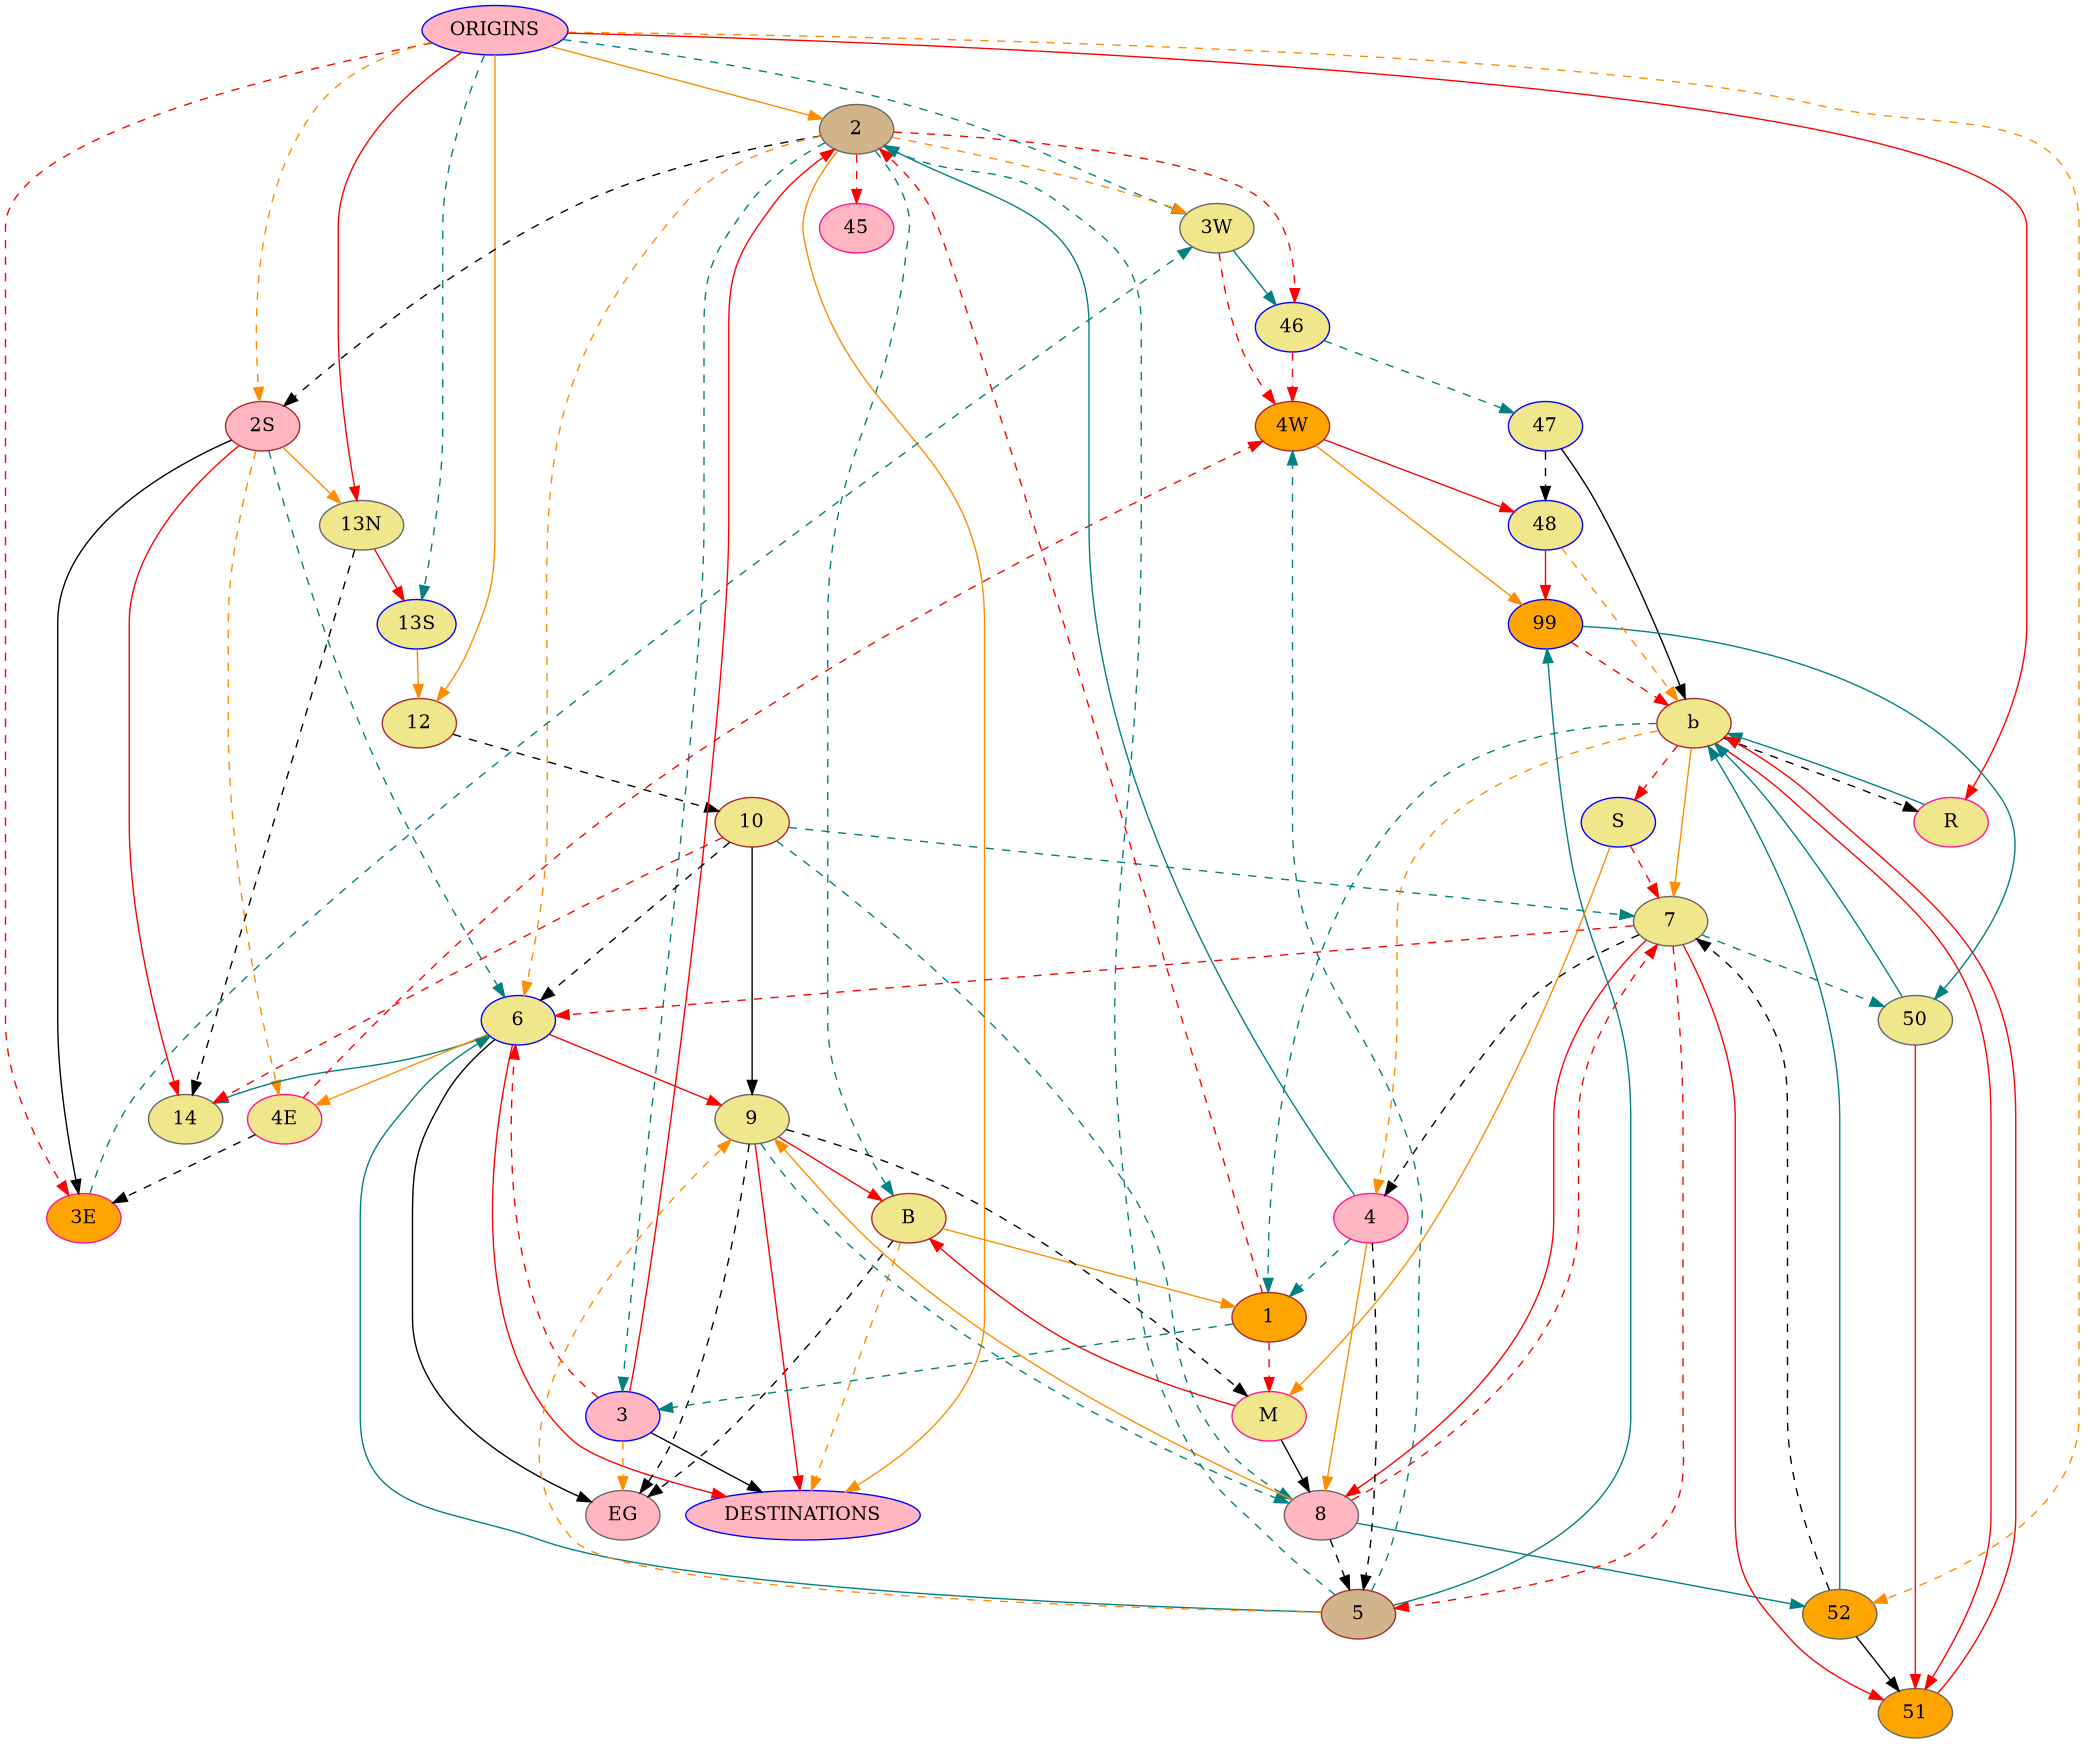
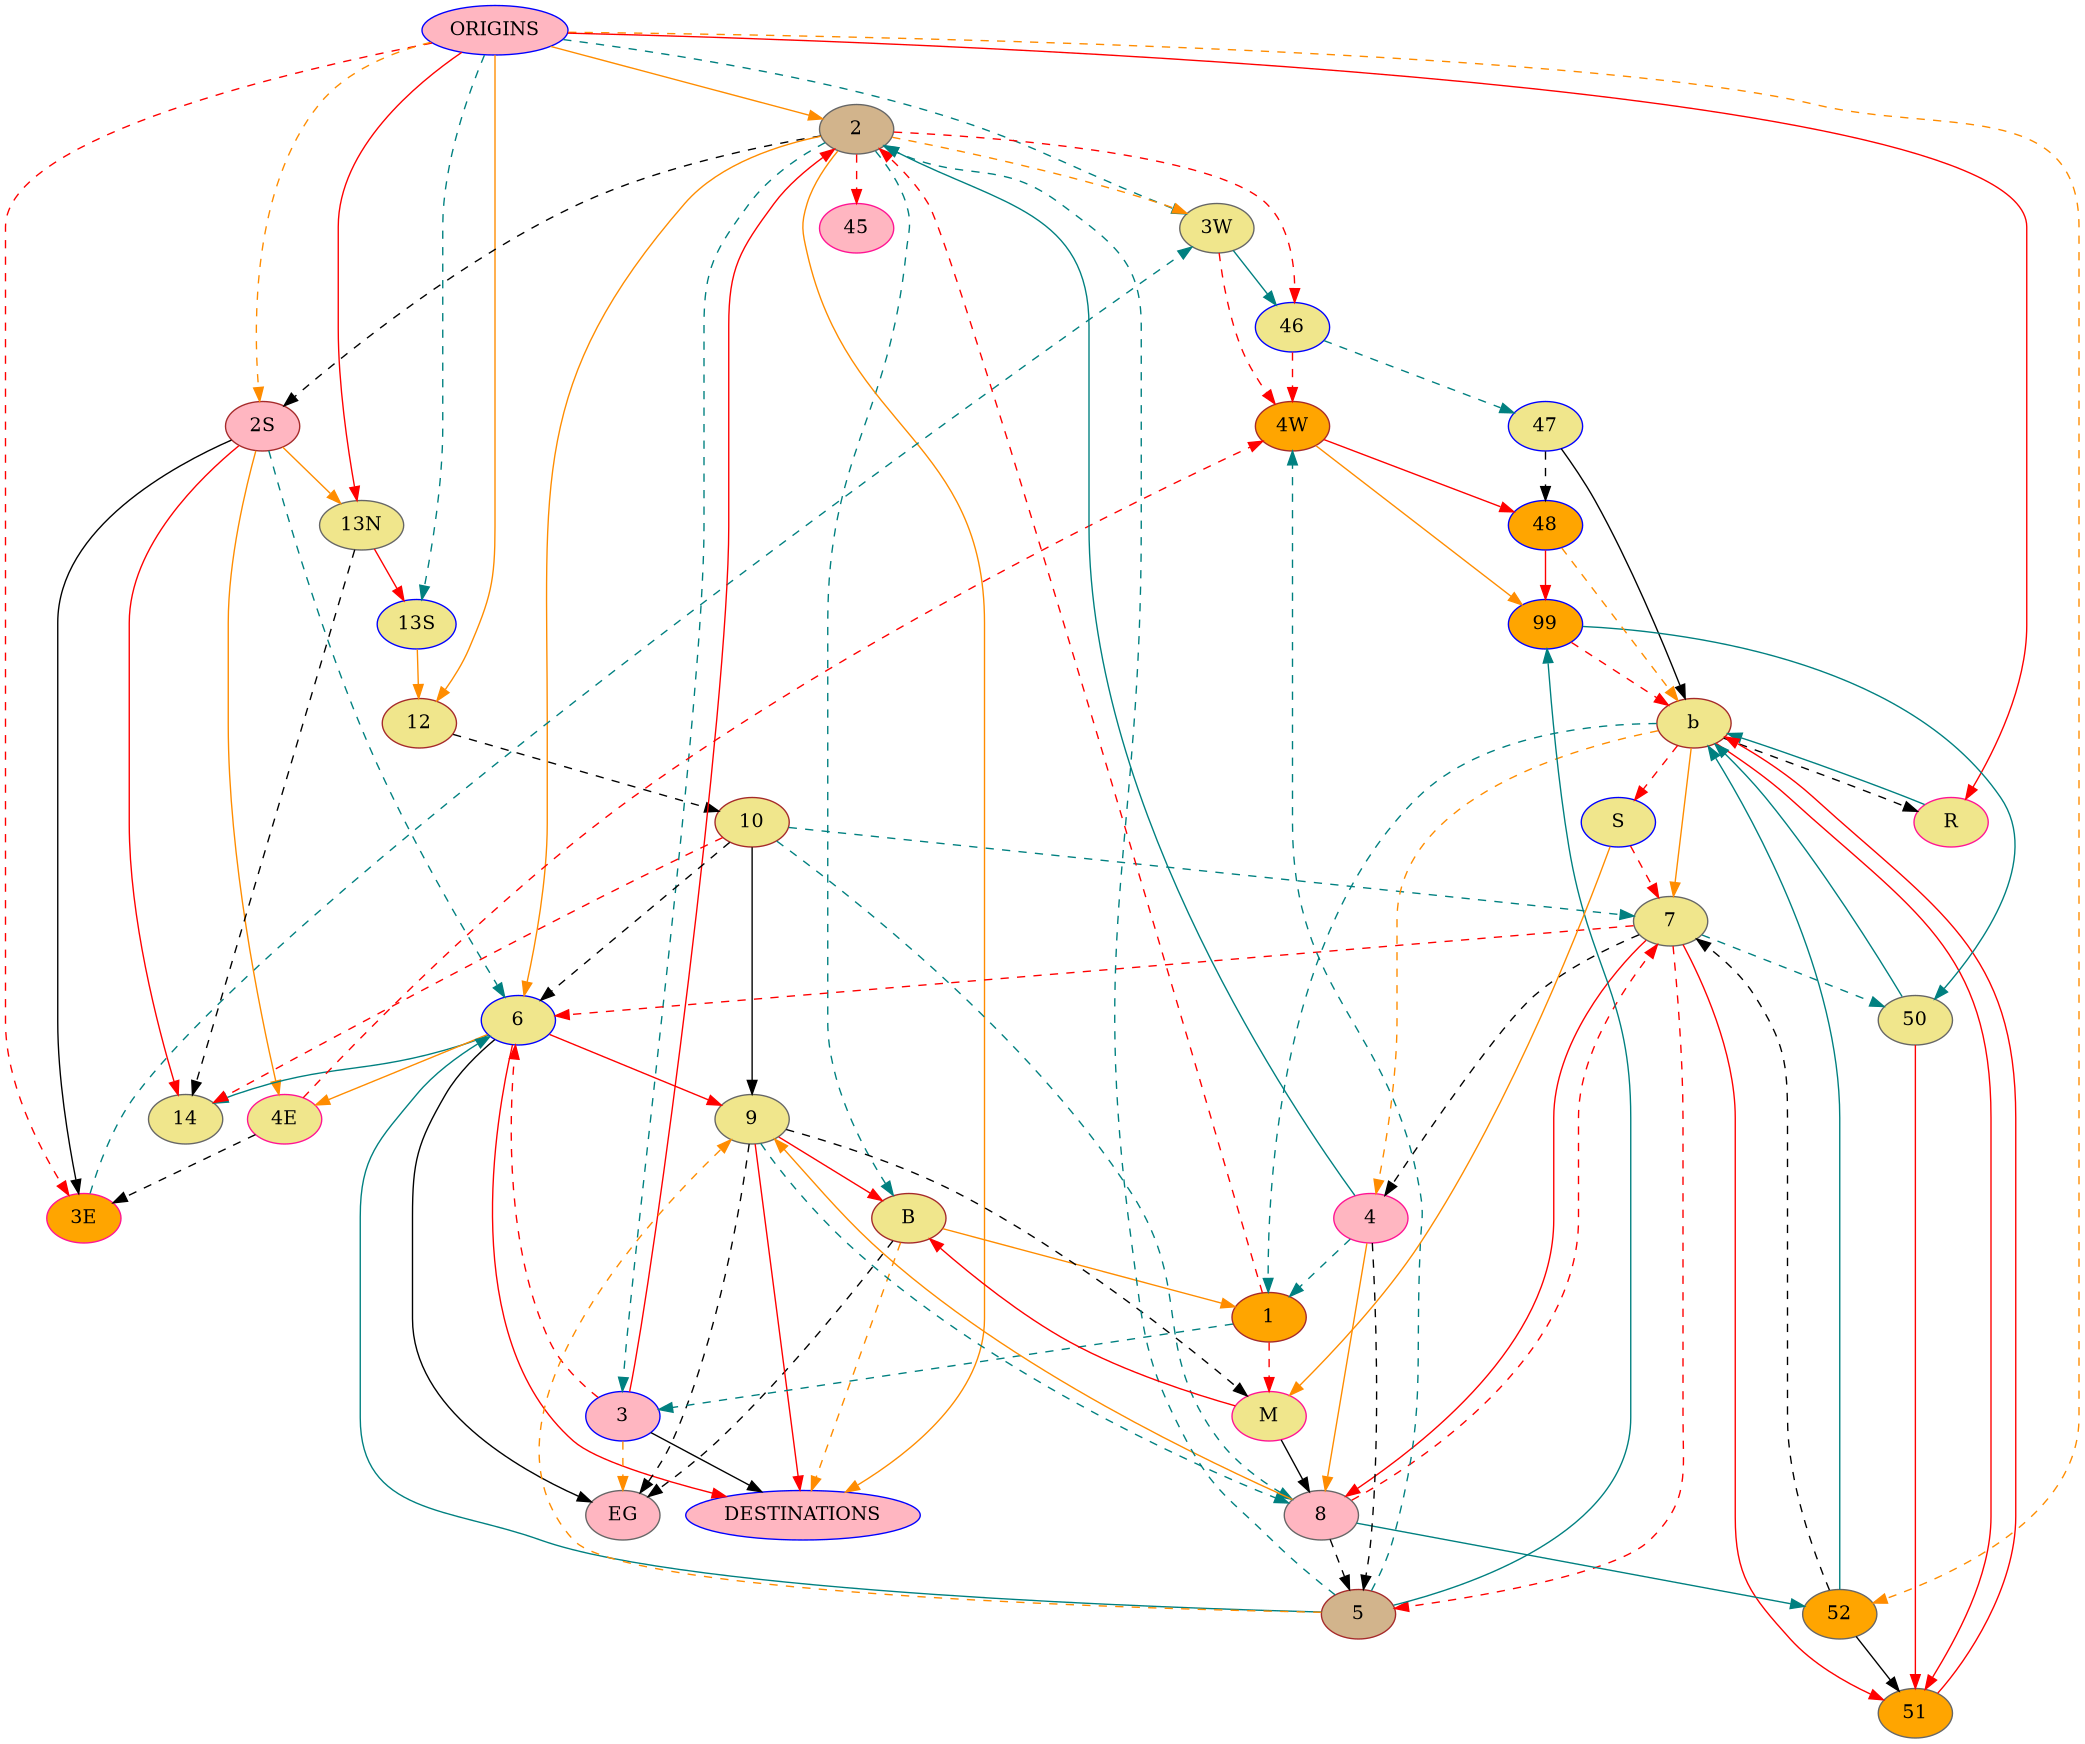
(550, 498) -> (550, 498)
(1546, 525) -> (1546, 525)
(229, 767) -> (229, 767)
